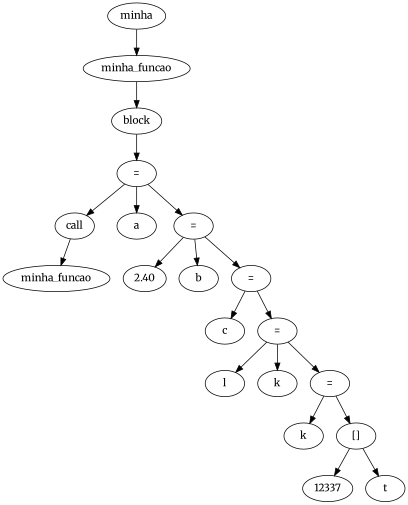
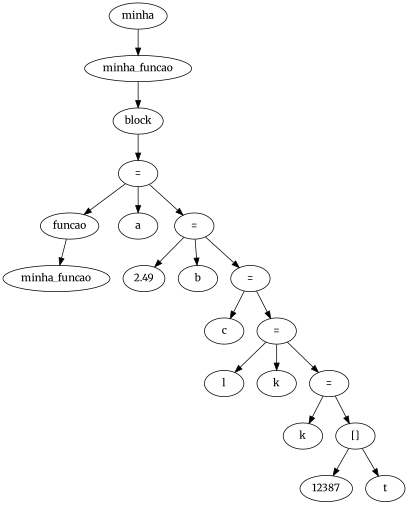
(75, 226) -> (70, 226)
(145, 279) -> (144, 279)
(328, 489) -> (326, 489)
